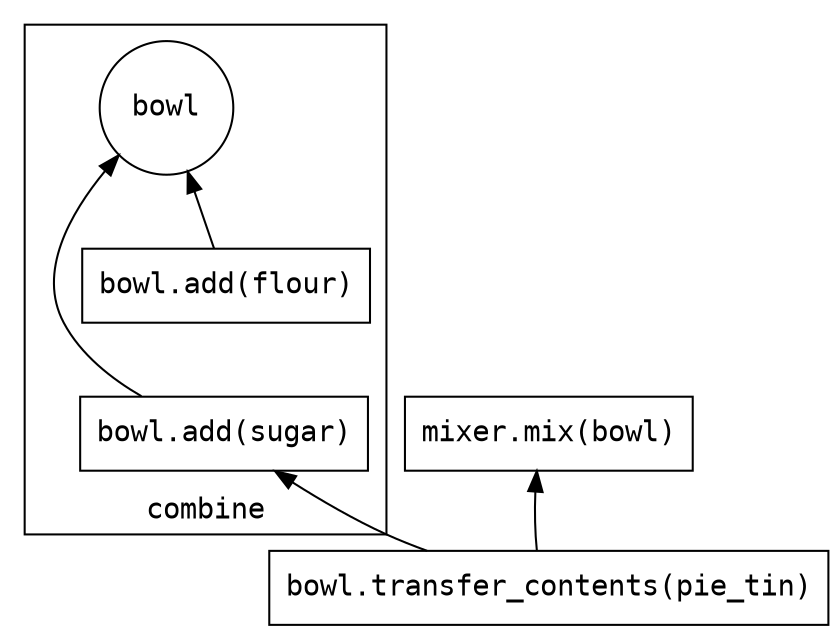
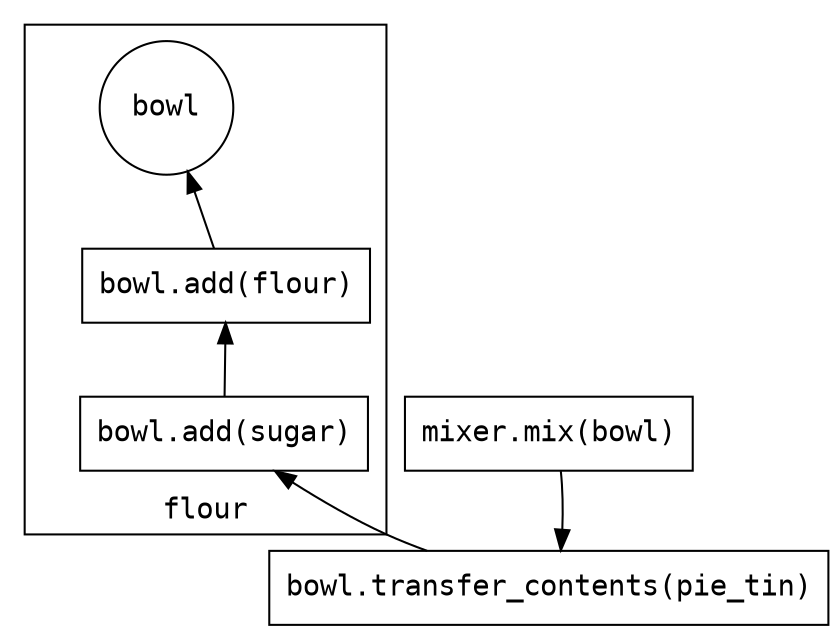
(55, 295) -> (225, 370)
(206, 511) -> (206, 511)
(535, 521) -> (563, 500)
